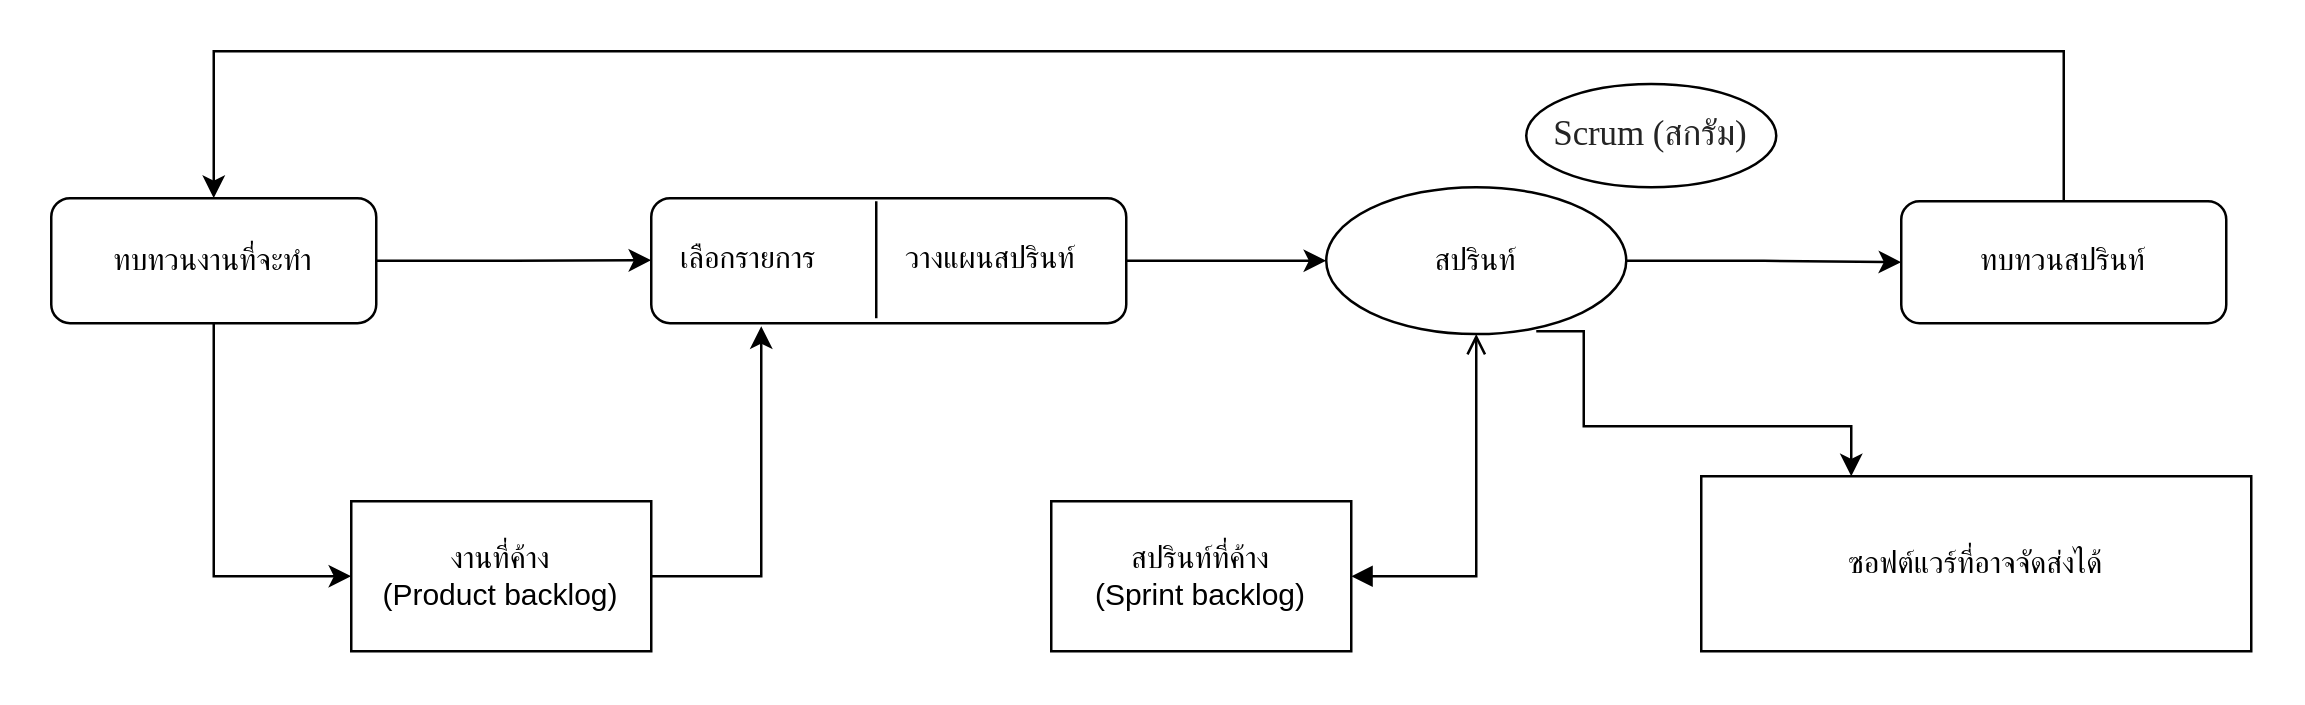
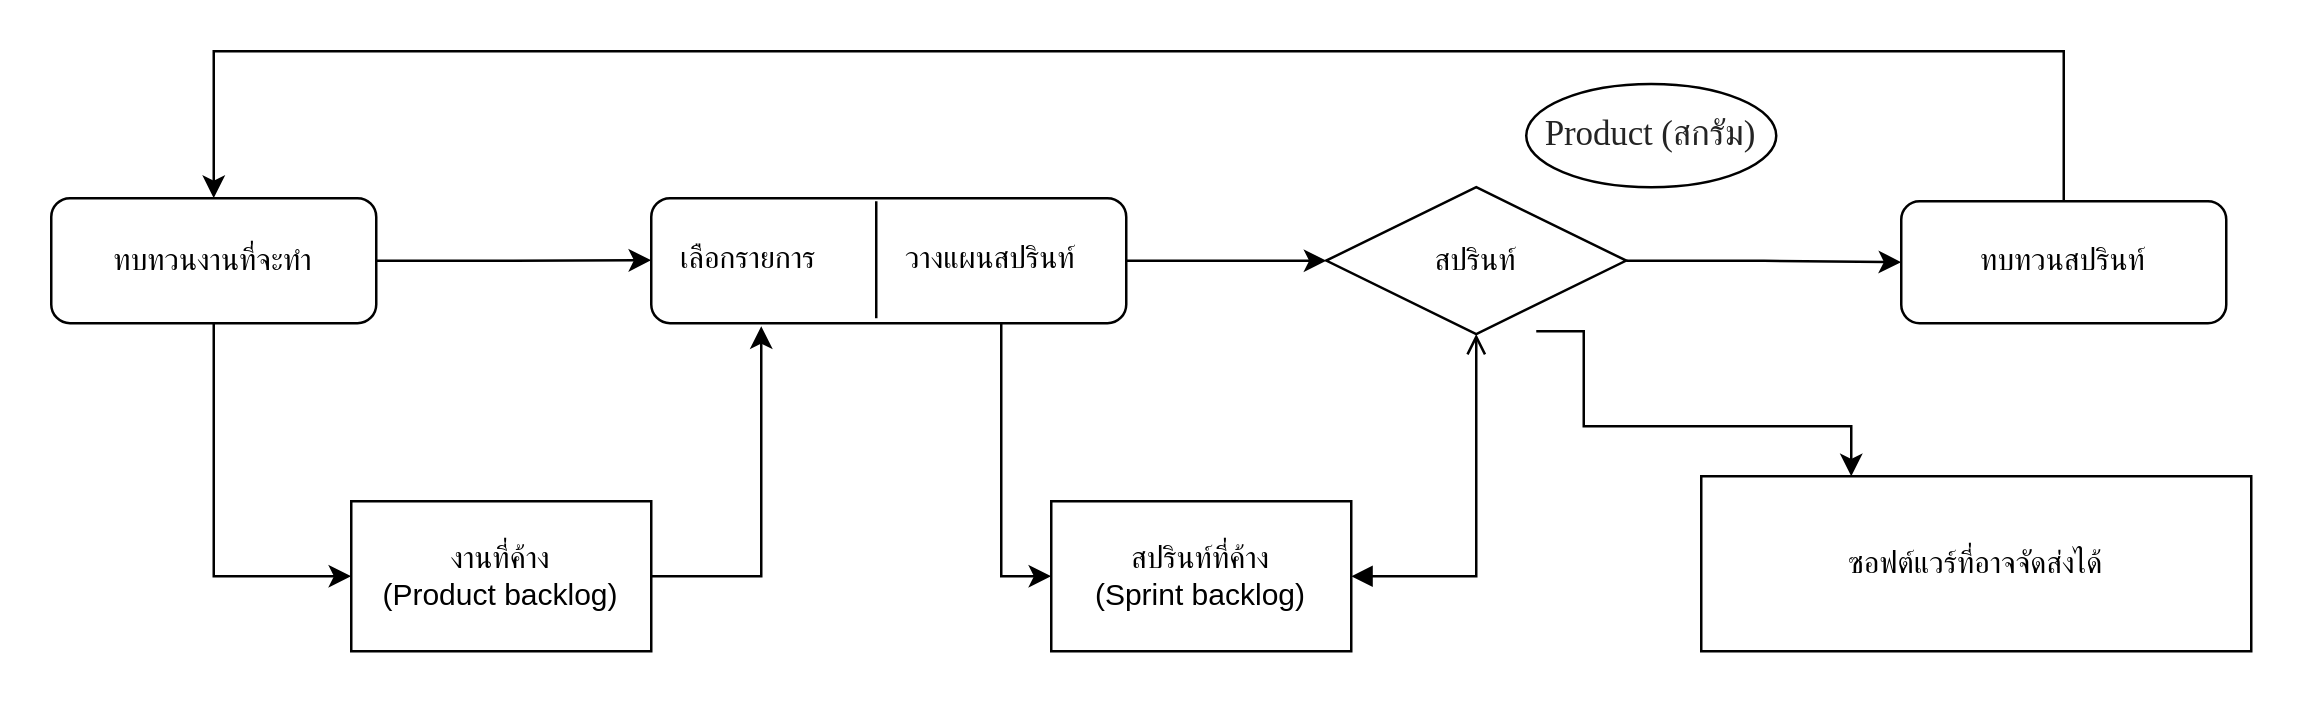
(1651, 136) -> (1651, 136)
(1476, 261) -> (1476, 261)
none -> (1001, 466)
